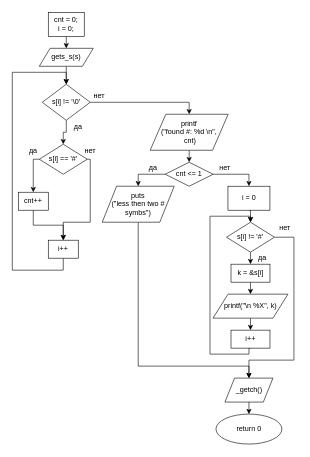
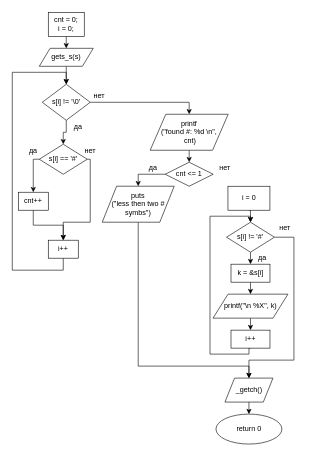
(249, 176) -> none
